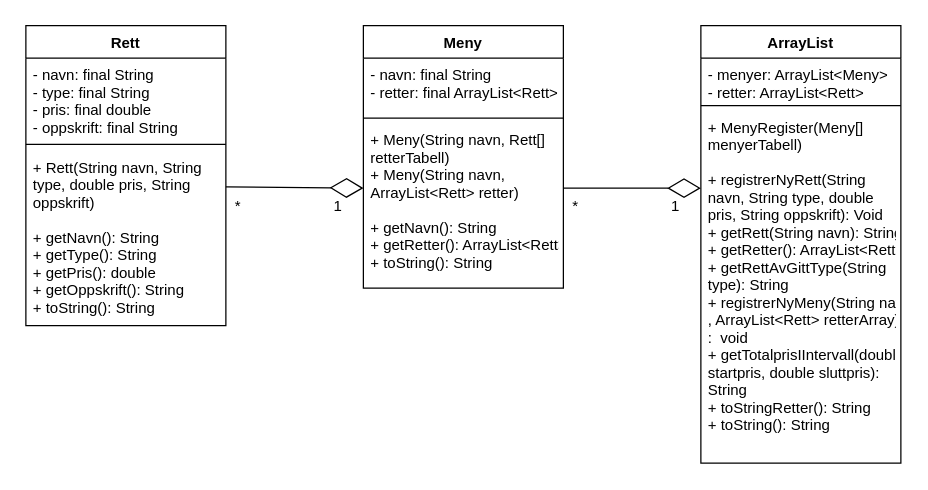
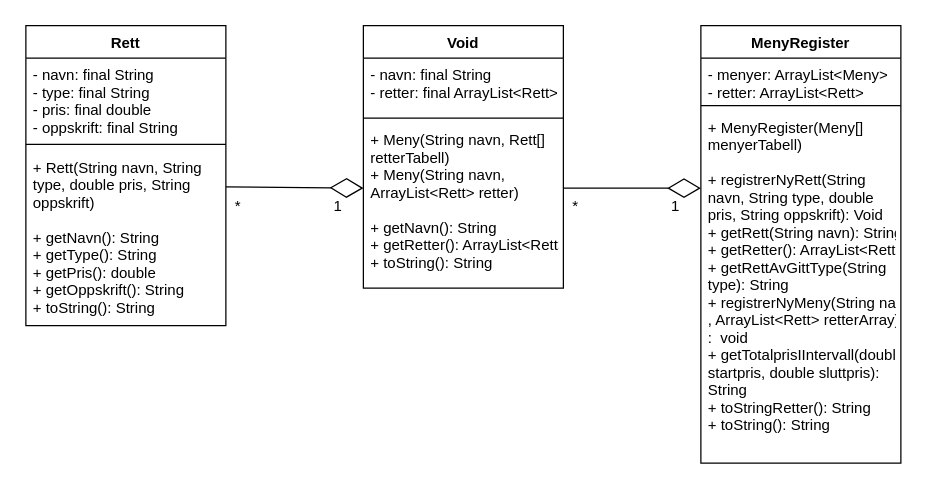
(463, 43) -> (463, 43)
(800, 43) -> (800, 43)
